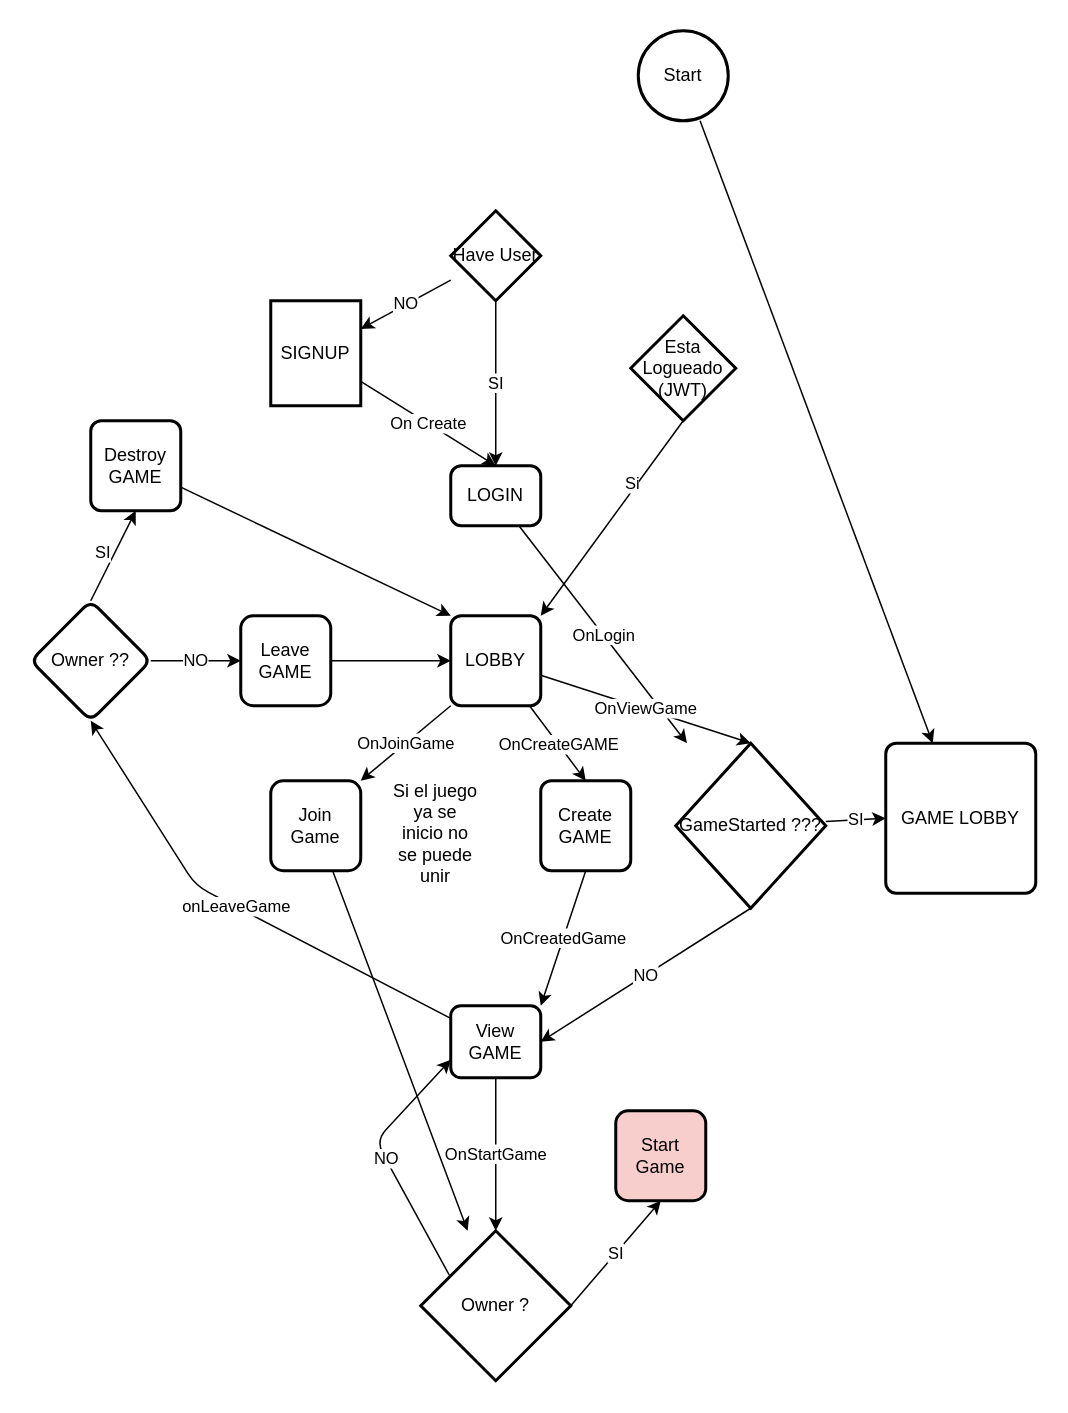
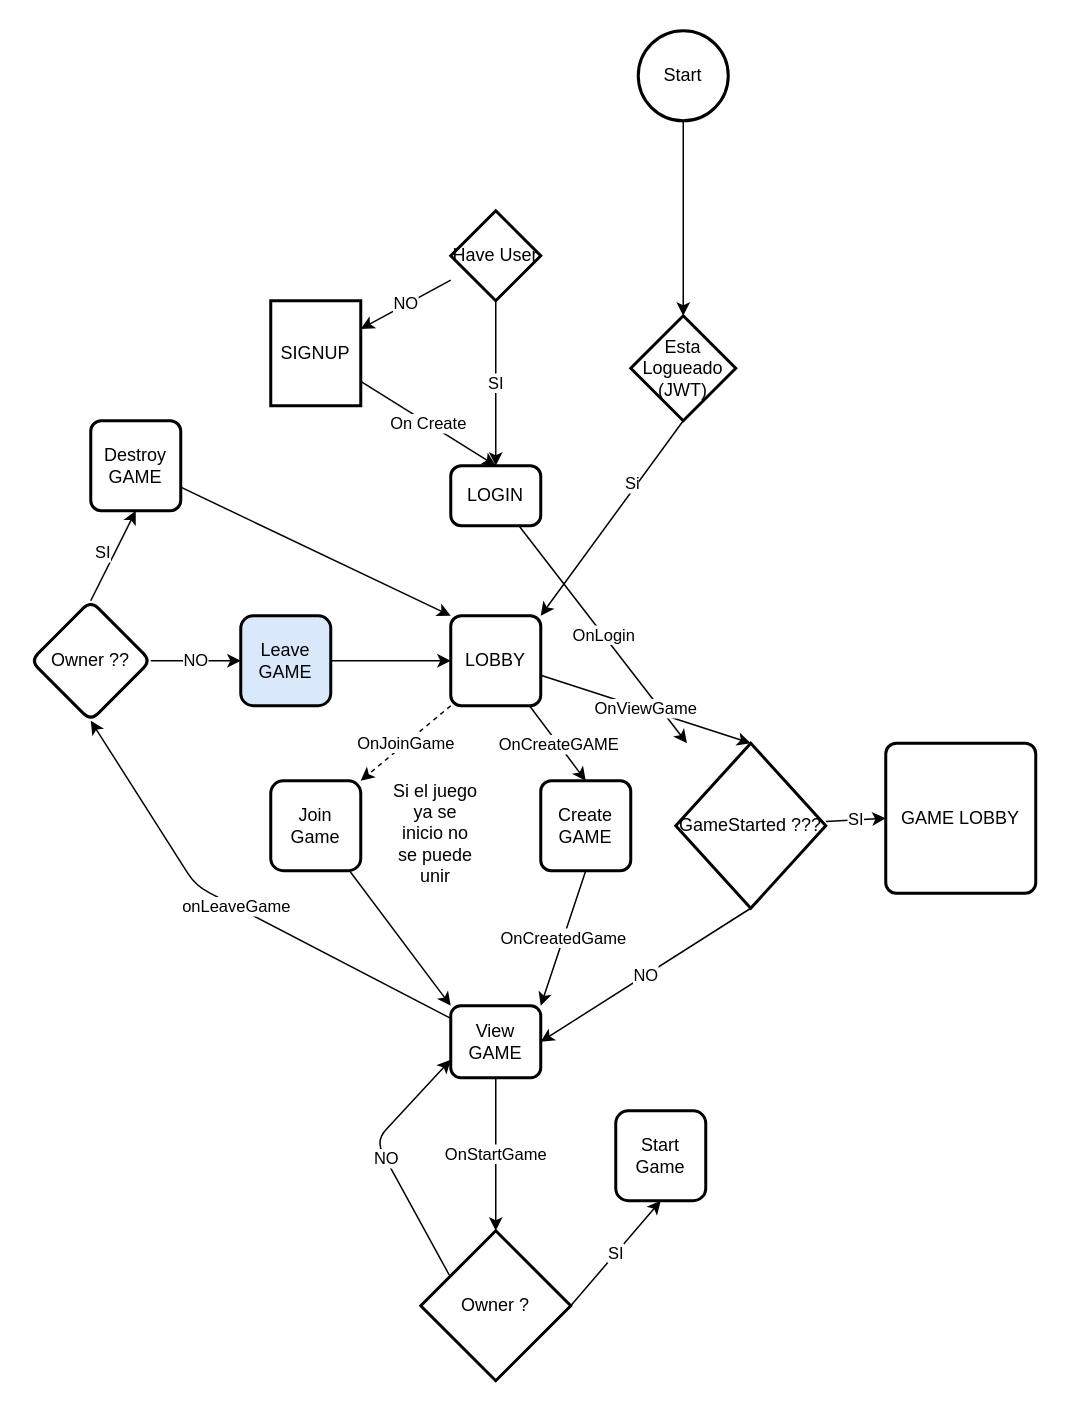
(815, 428) -> (683, 213)
(286, 661) -> (286, 661)
(433, 721) -> (433, 721)
(398, 1046) -> (397, 934)
(661, 1156) -> (661, 1156)
